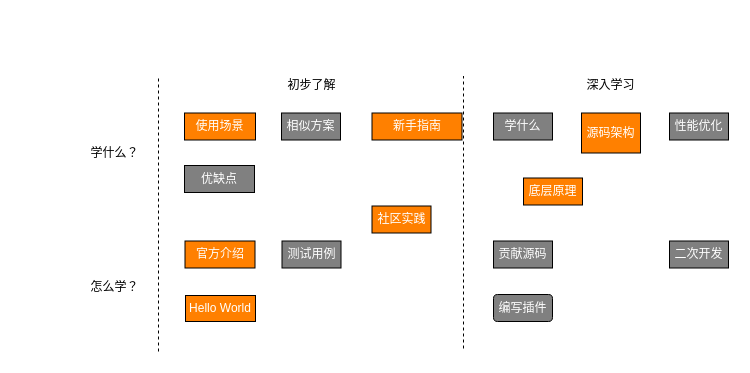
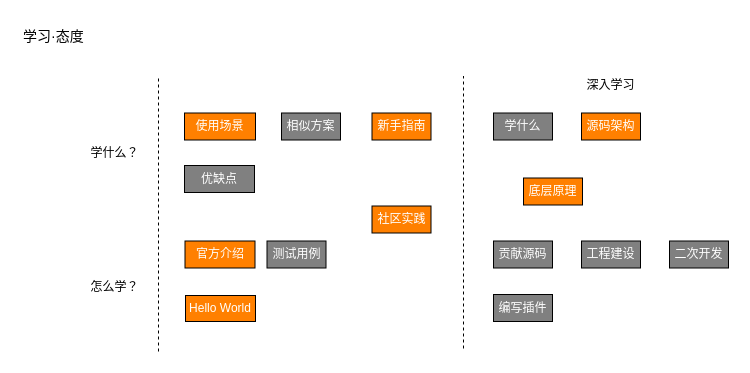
none -> (60, 36)
(311, 85) -> none
(417, 127) -> (402, 127)
(699, 127) -> none
(611, 133) -> (611, 127)
(312, 255) -> (297, 255)
none -> (611, 255)
(523, 308) -> (523, 308)
